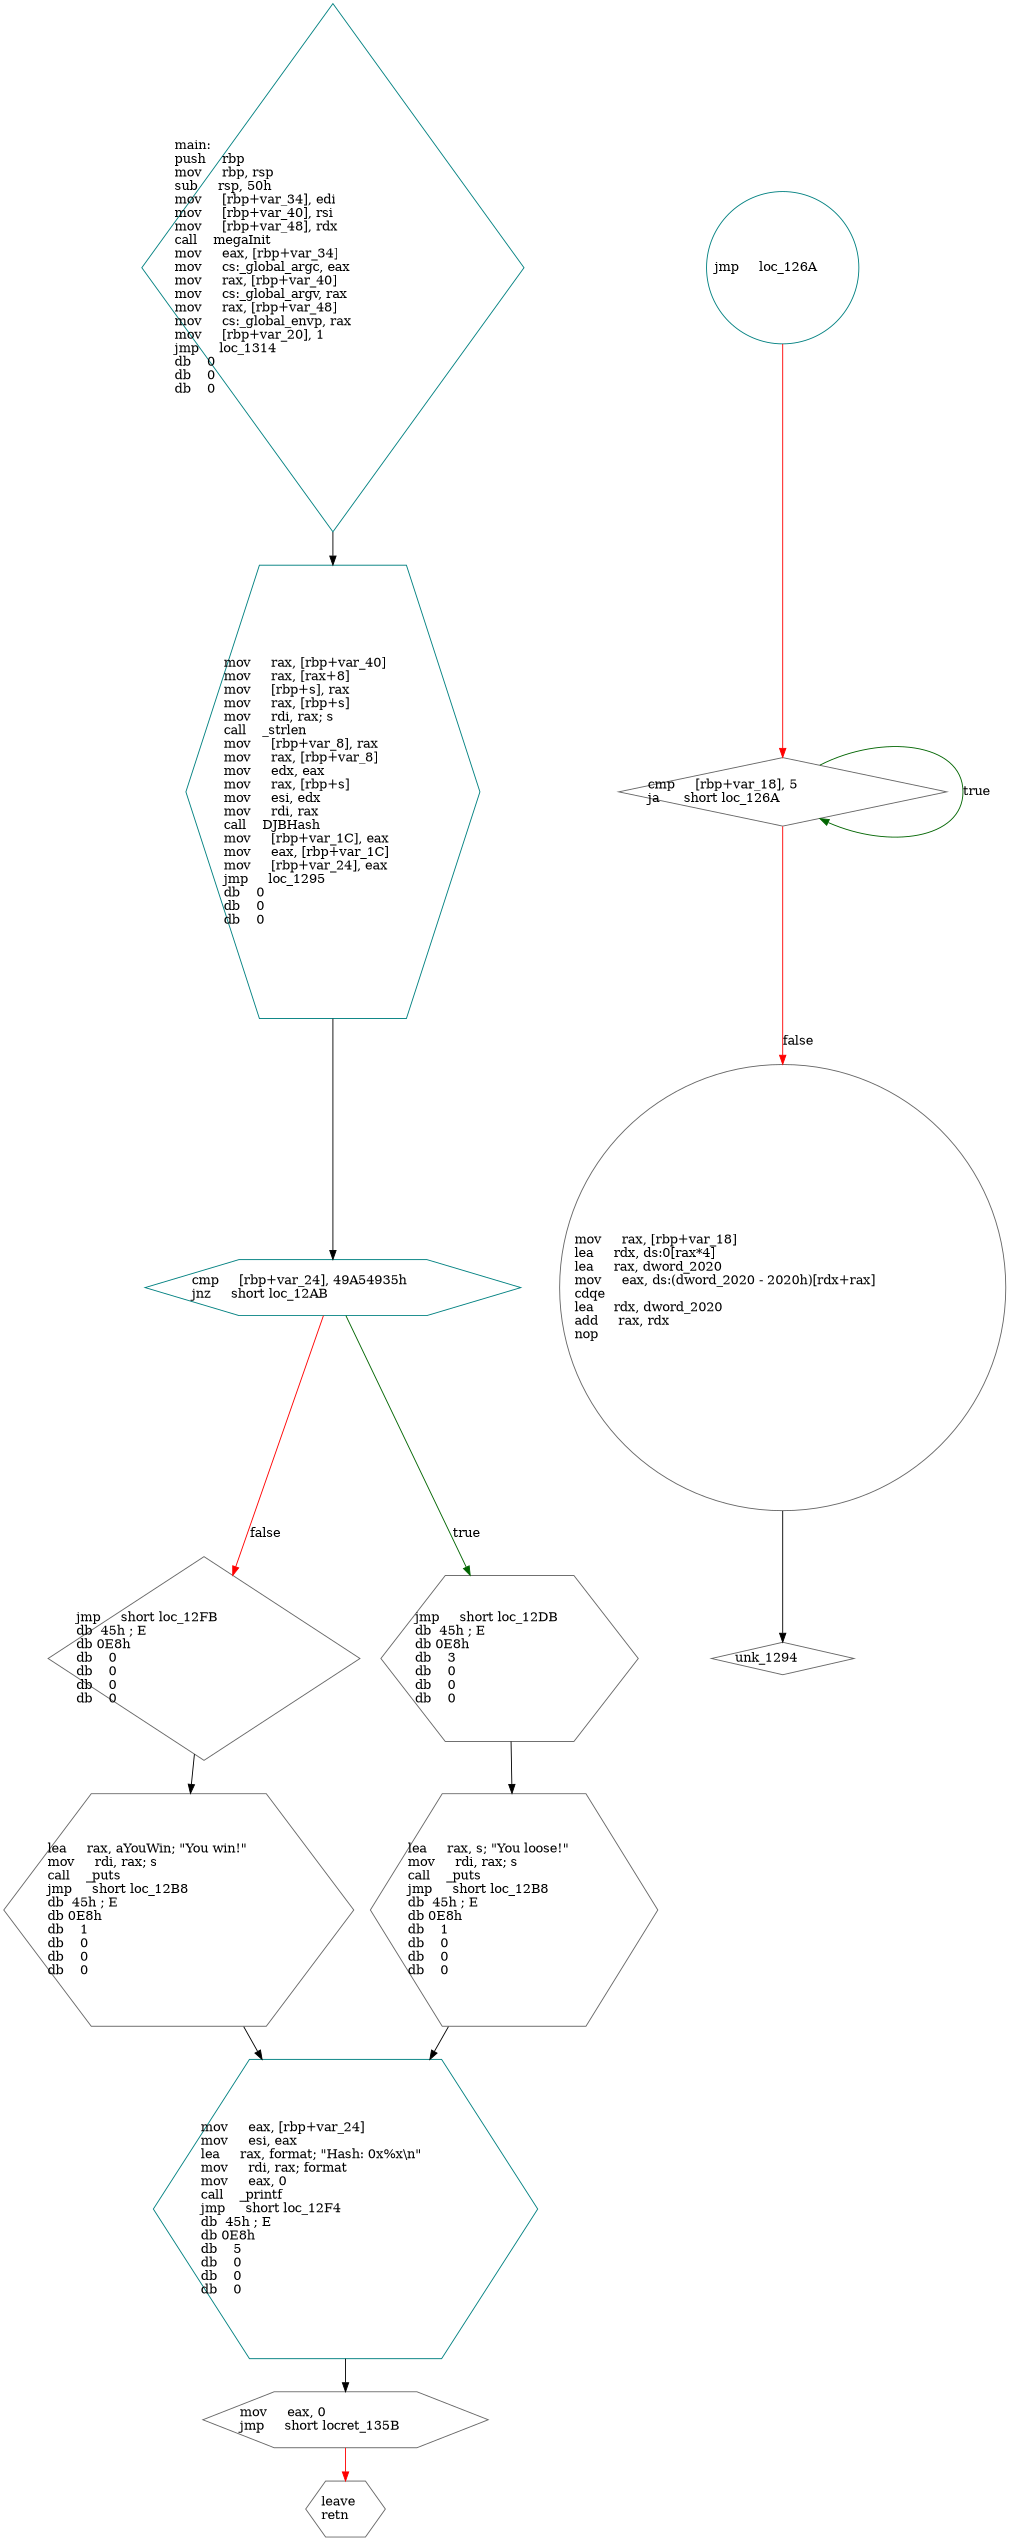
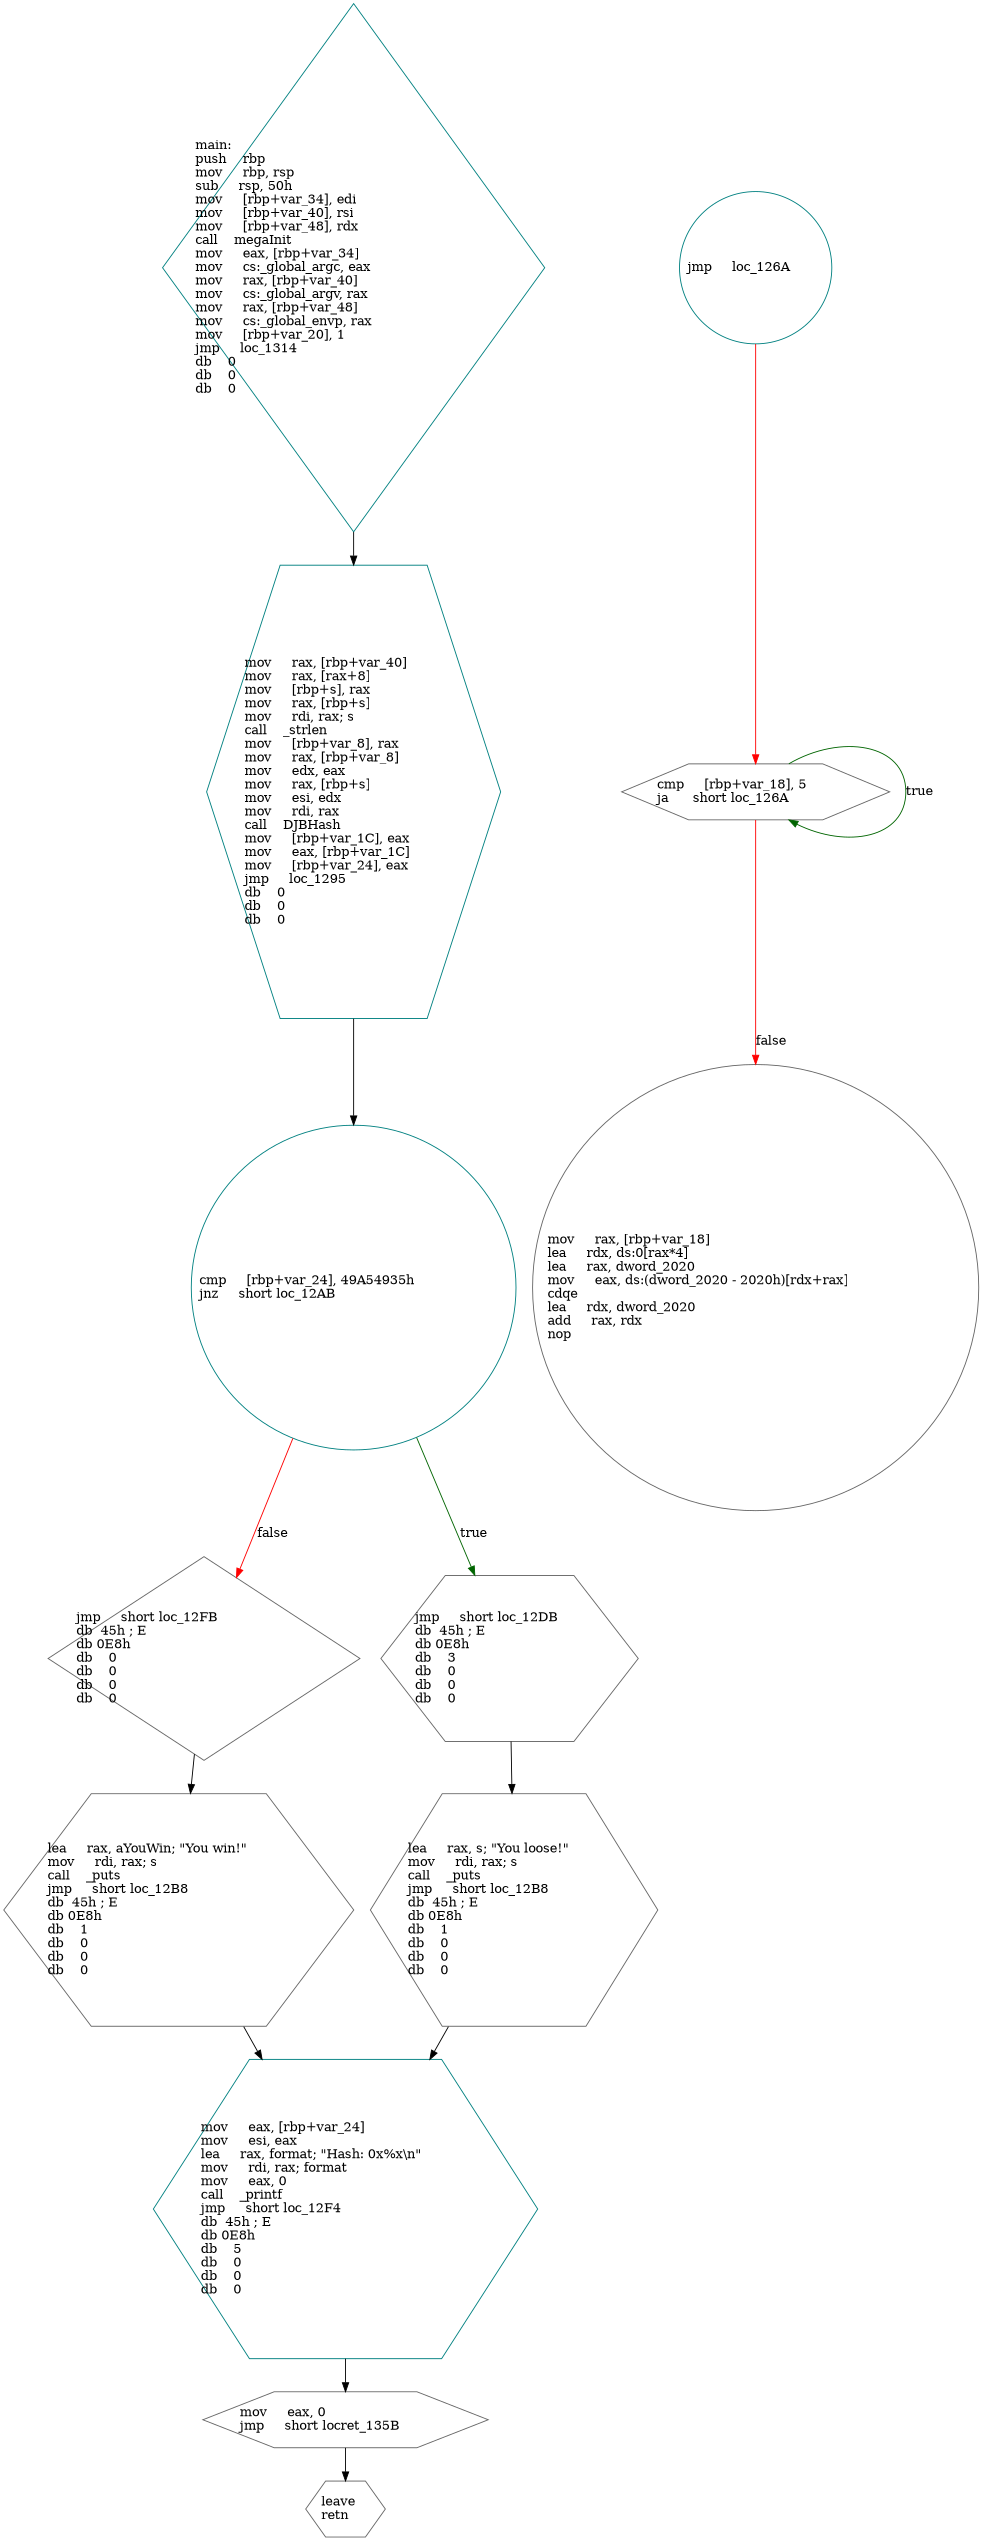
(783, 792) -> (756, 792)
(333, 1288) -> (354, 1288)
(783, 1659) -> none
(346, 2460) -> (346, 2460)
